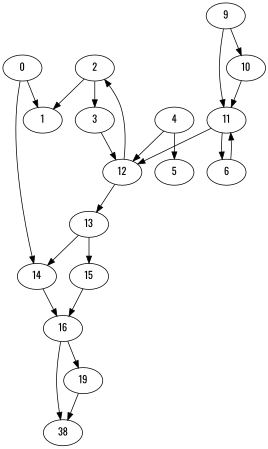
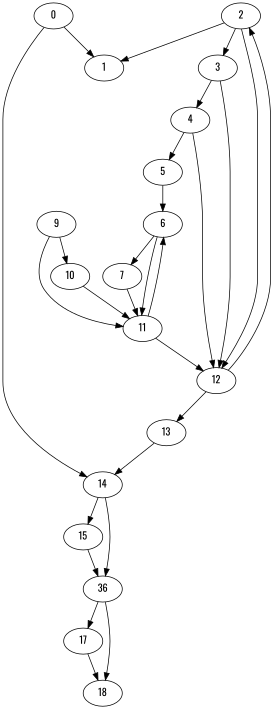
none -> (206, 91)
none -> (163, 195)
none -> (258, 198)
(89, 247) -> (94, 507)
none -> (122, 276)
(63, 329) -> (103, 589)
(83, 381) -> (83, 641)
(63, 433) -> (103, 693)
